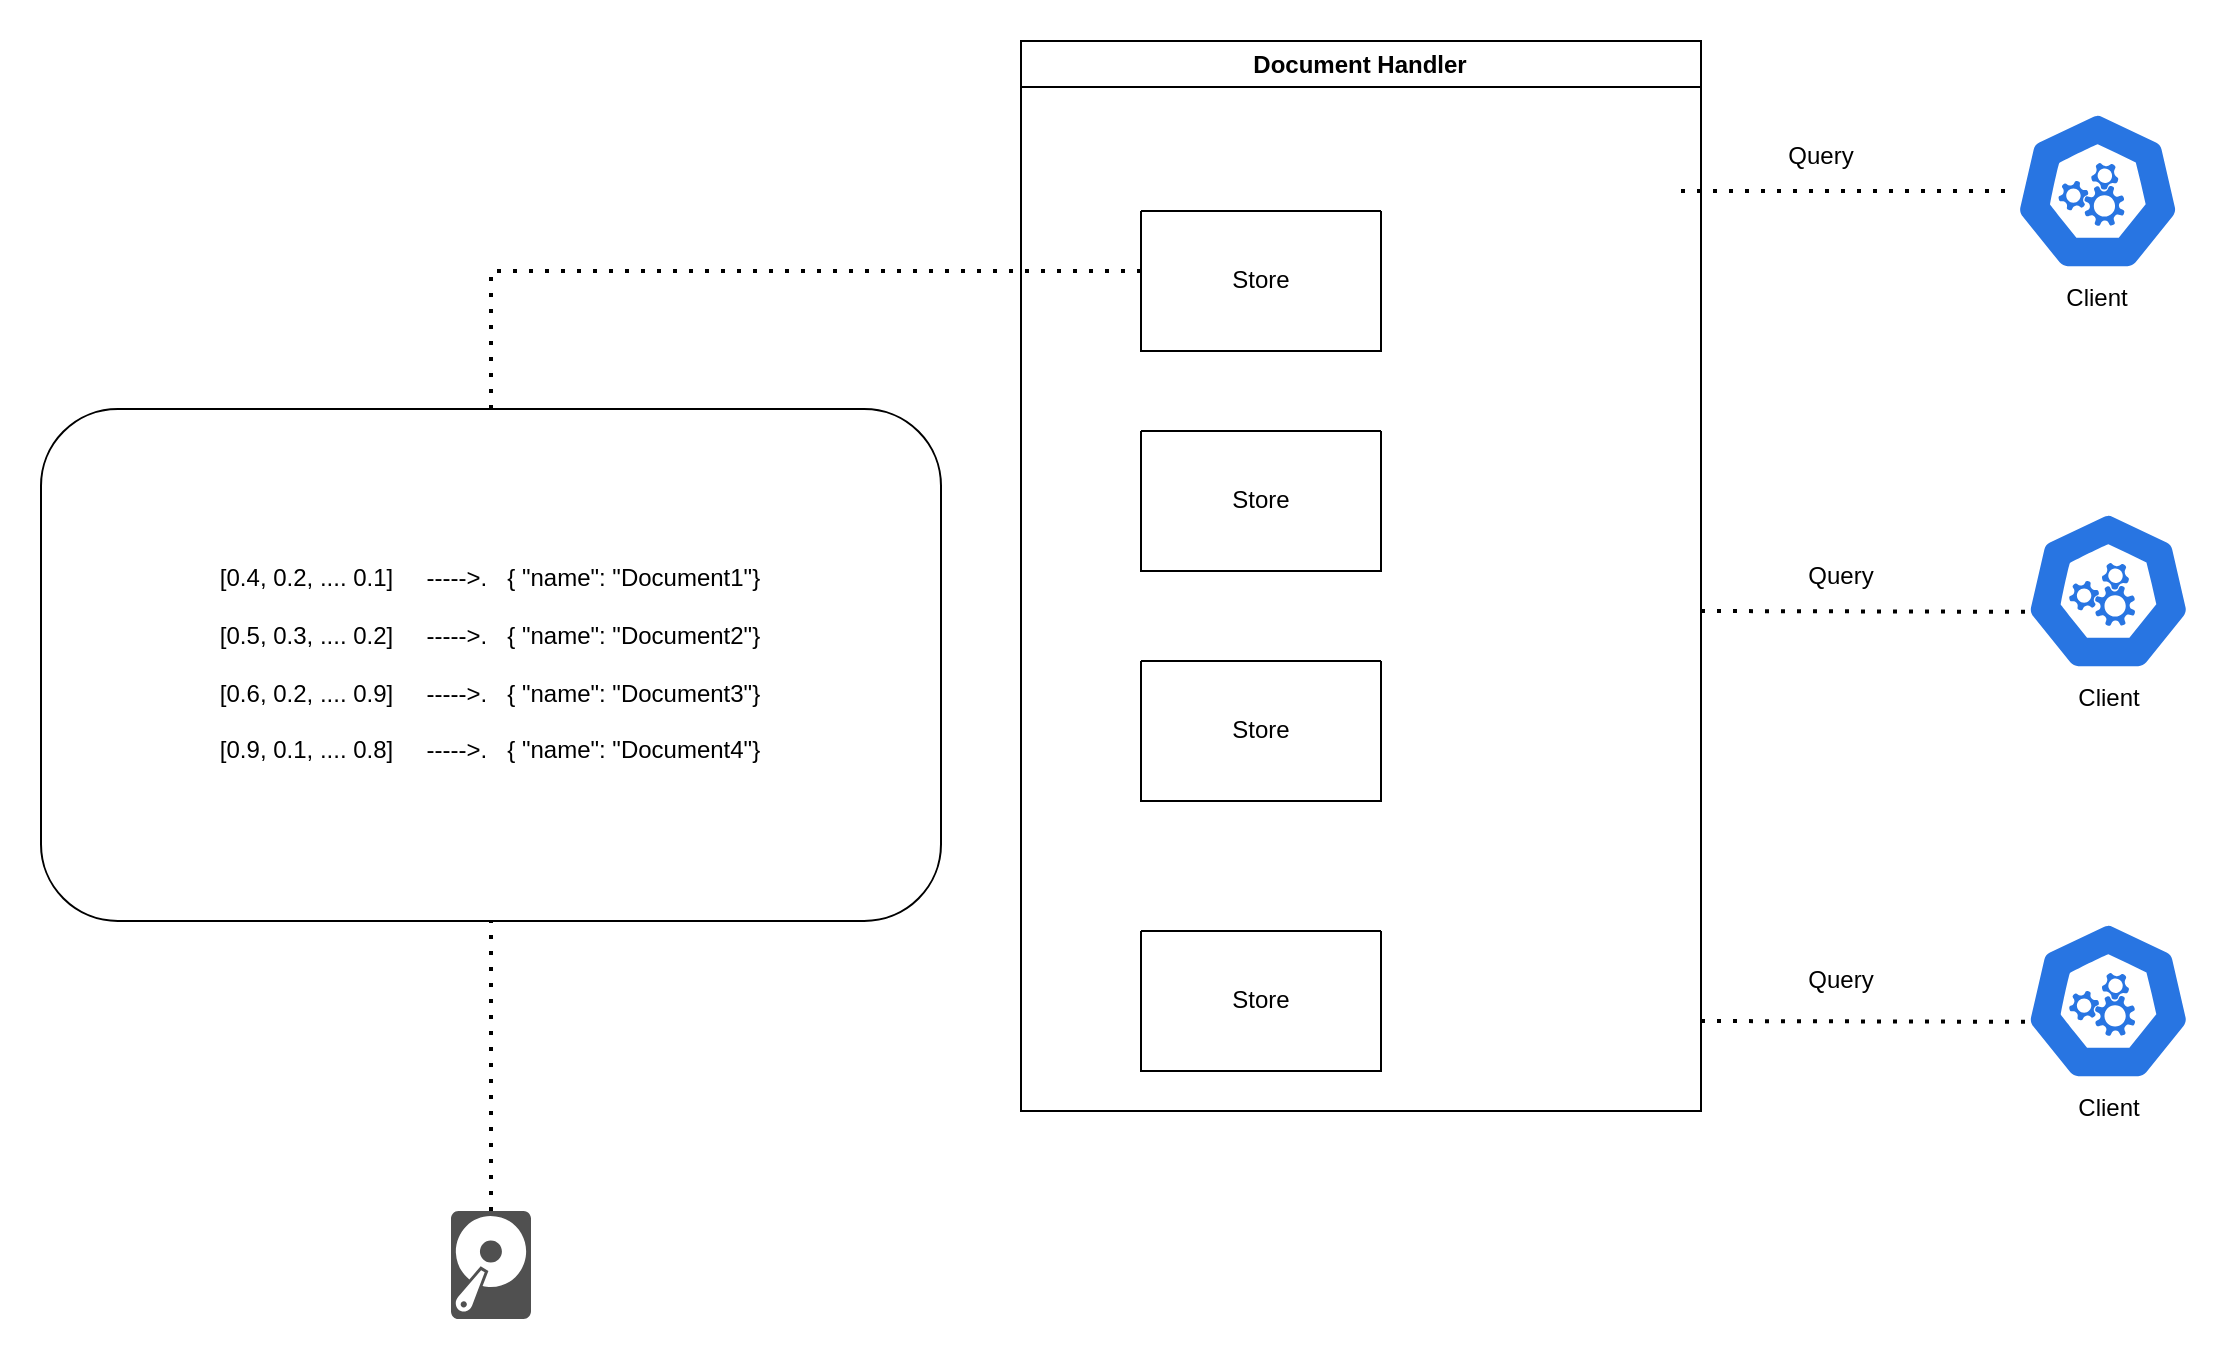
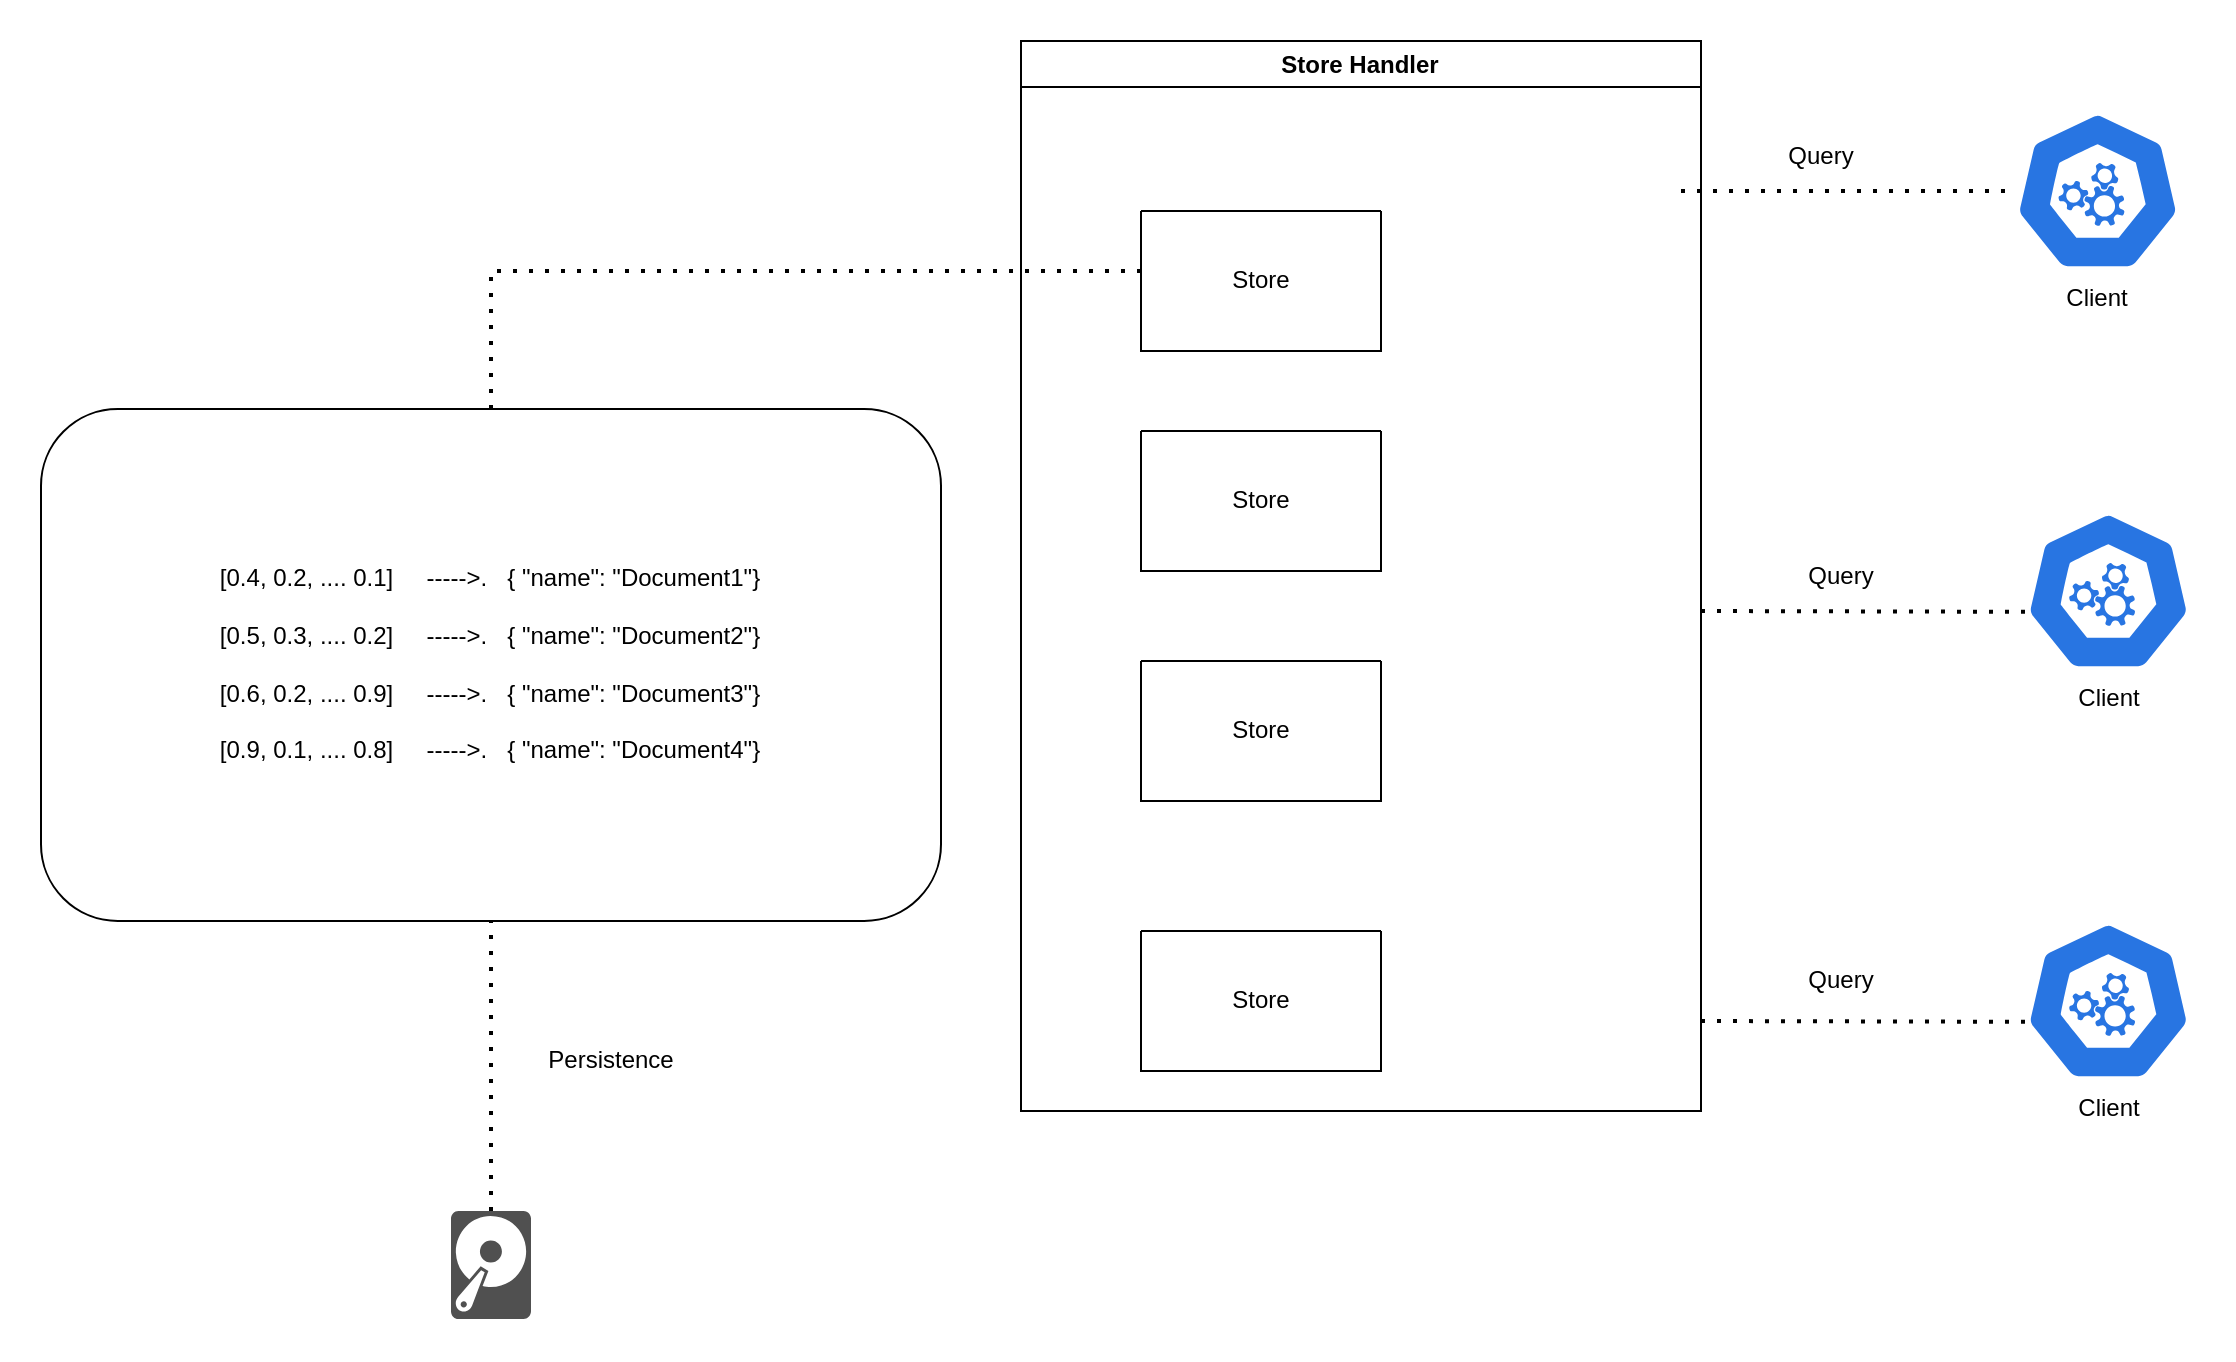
(1360, 65) -> (1360, 65)
none -> (611, 1061)
